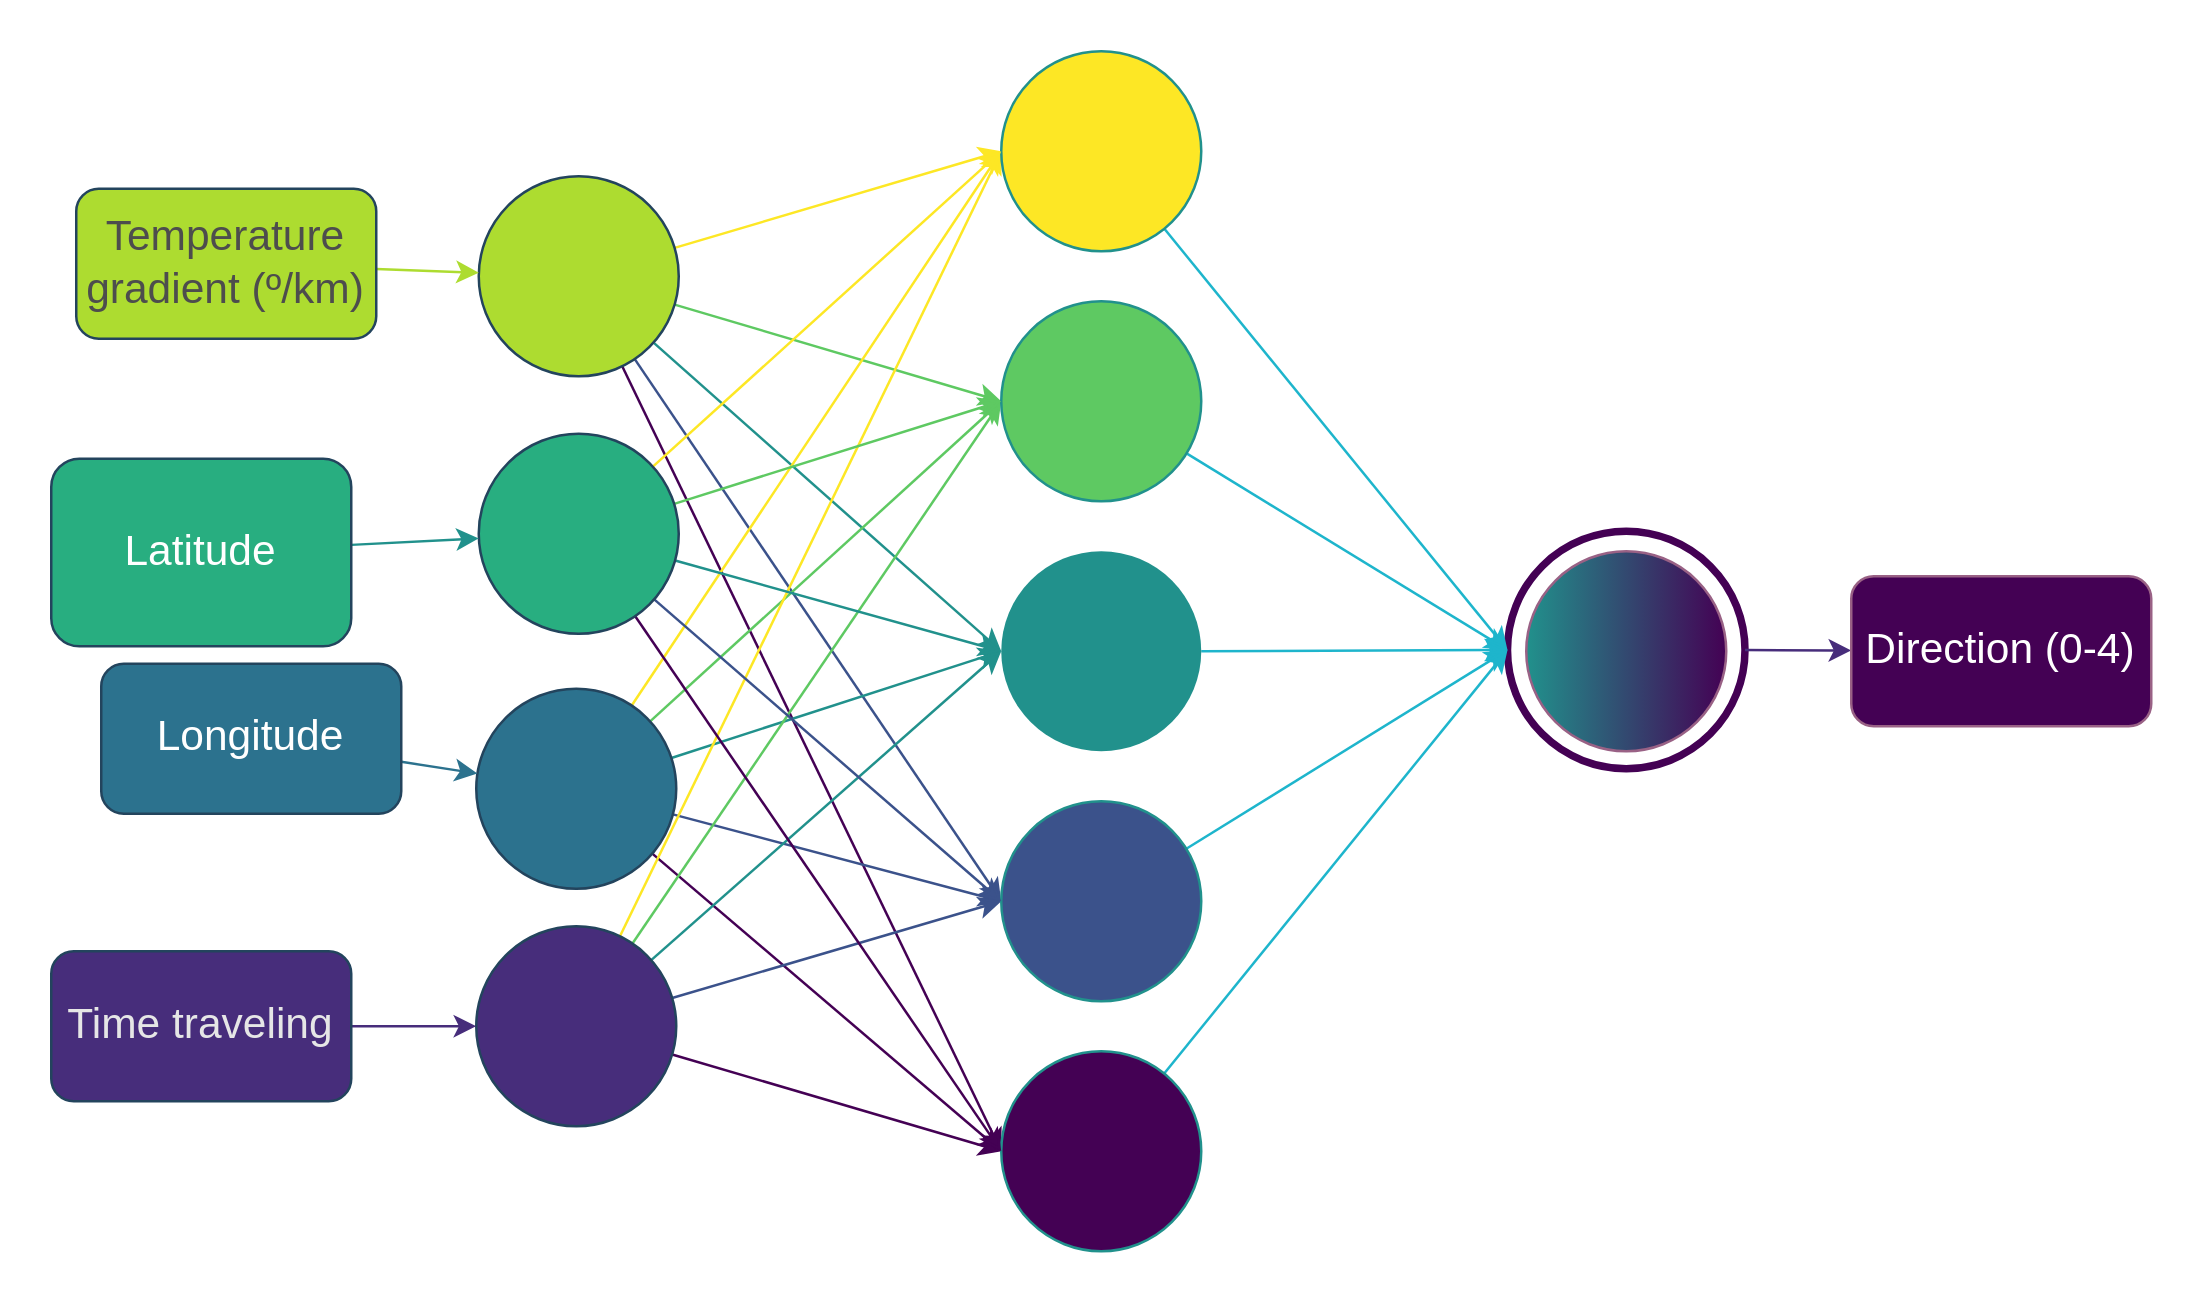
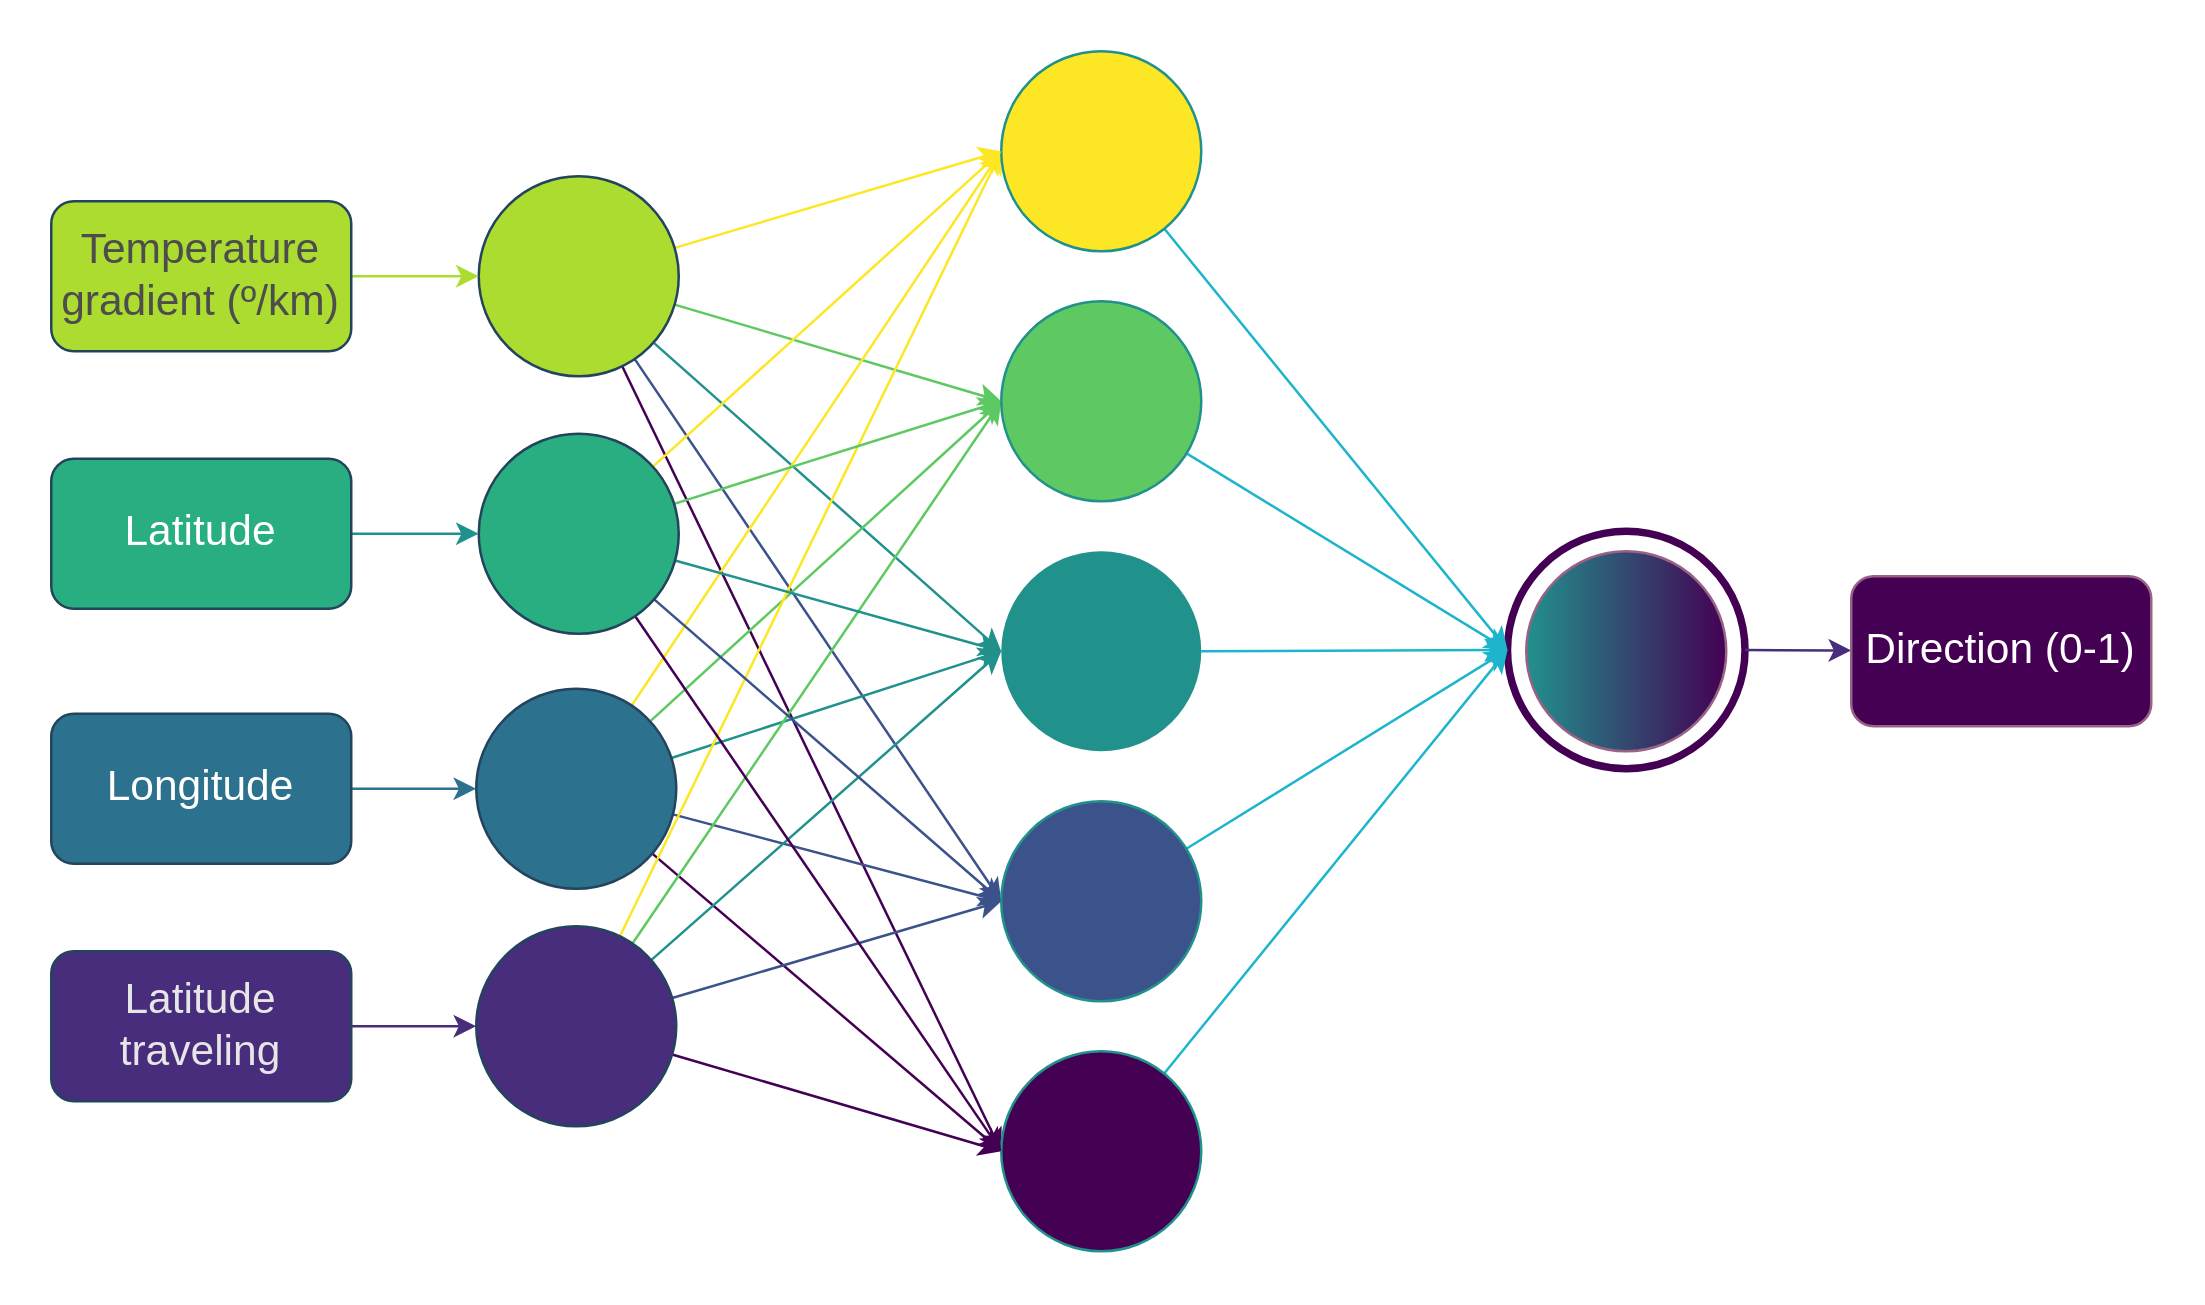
(226, 264) -> (201, 276)
(201, 553) -> (201, 534)
(2001, 651) -> (2001, 651)
(251, 739) -> (201, 789)
(201, 1026) -> (201, 1026)
